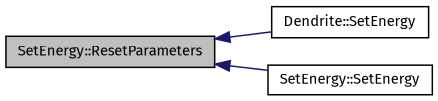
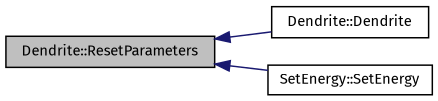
(350, 22) -> (350, 22)
(110, 52) -> (110, 52)
